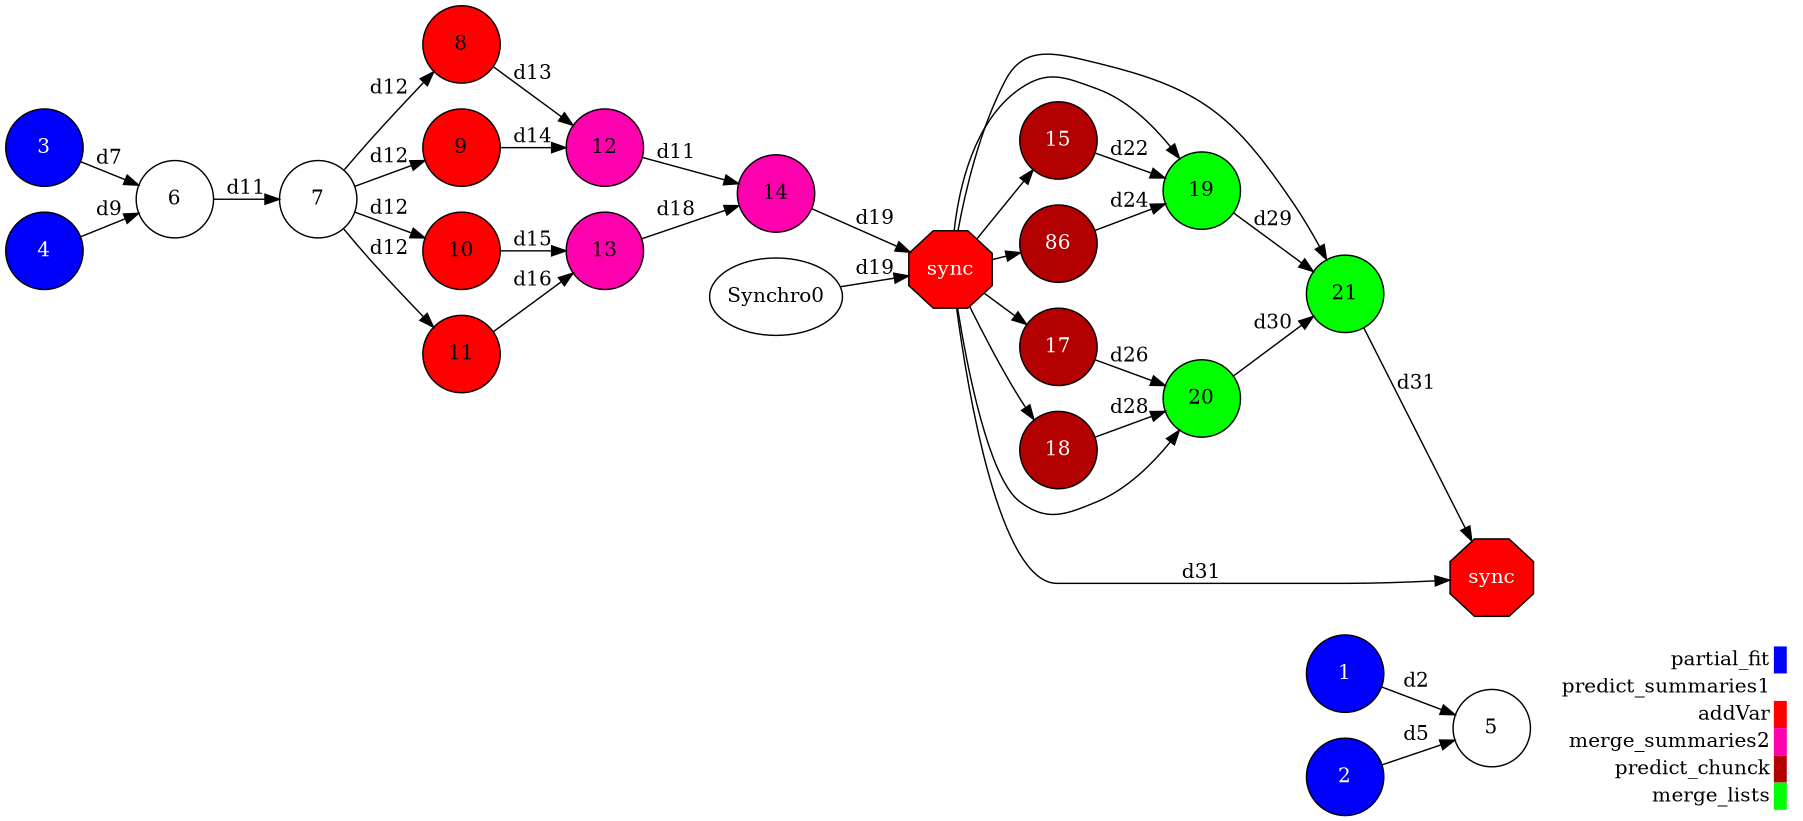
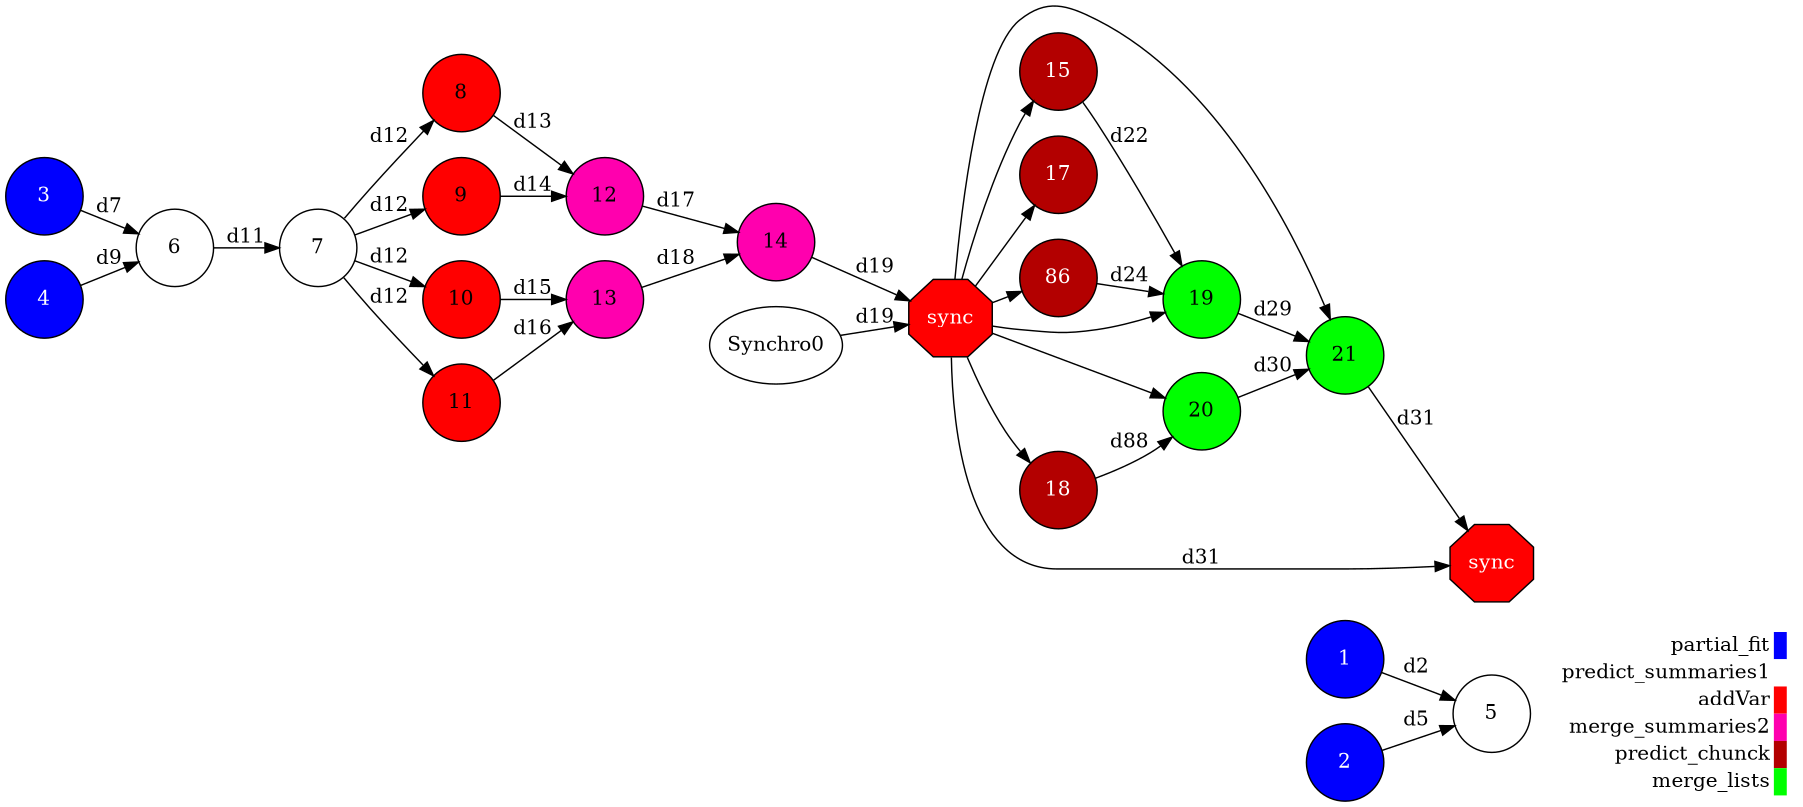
(677, 153) -> (677, 201)
(1123, 370) -> none
(1130, 408) -> (1130, 442)
